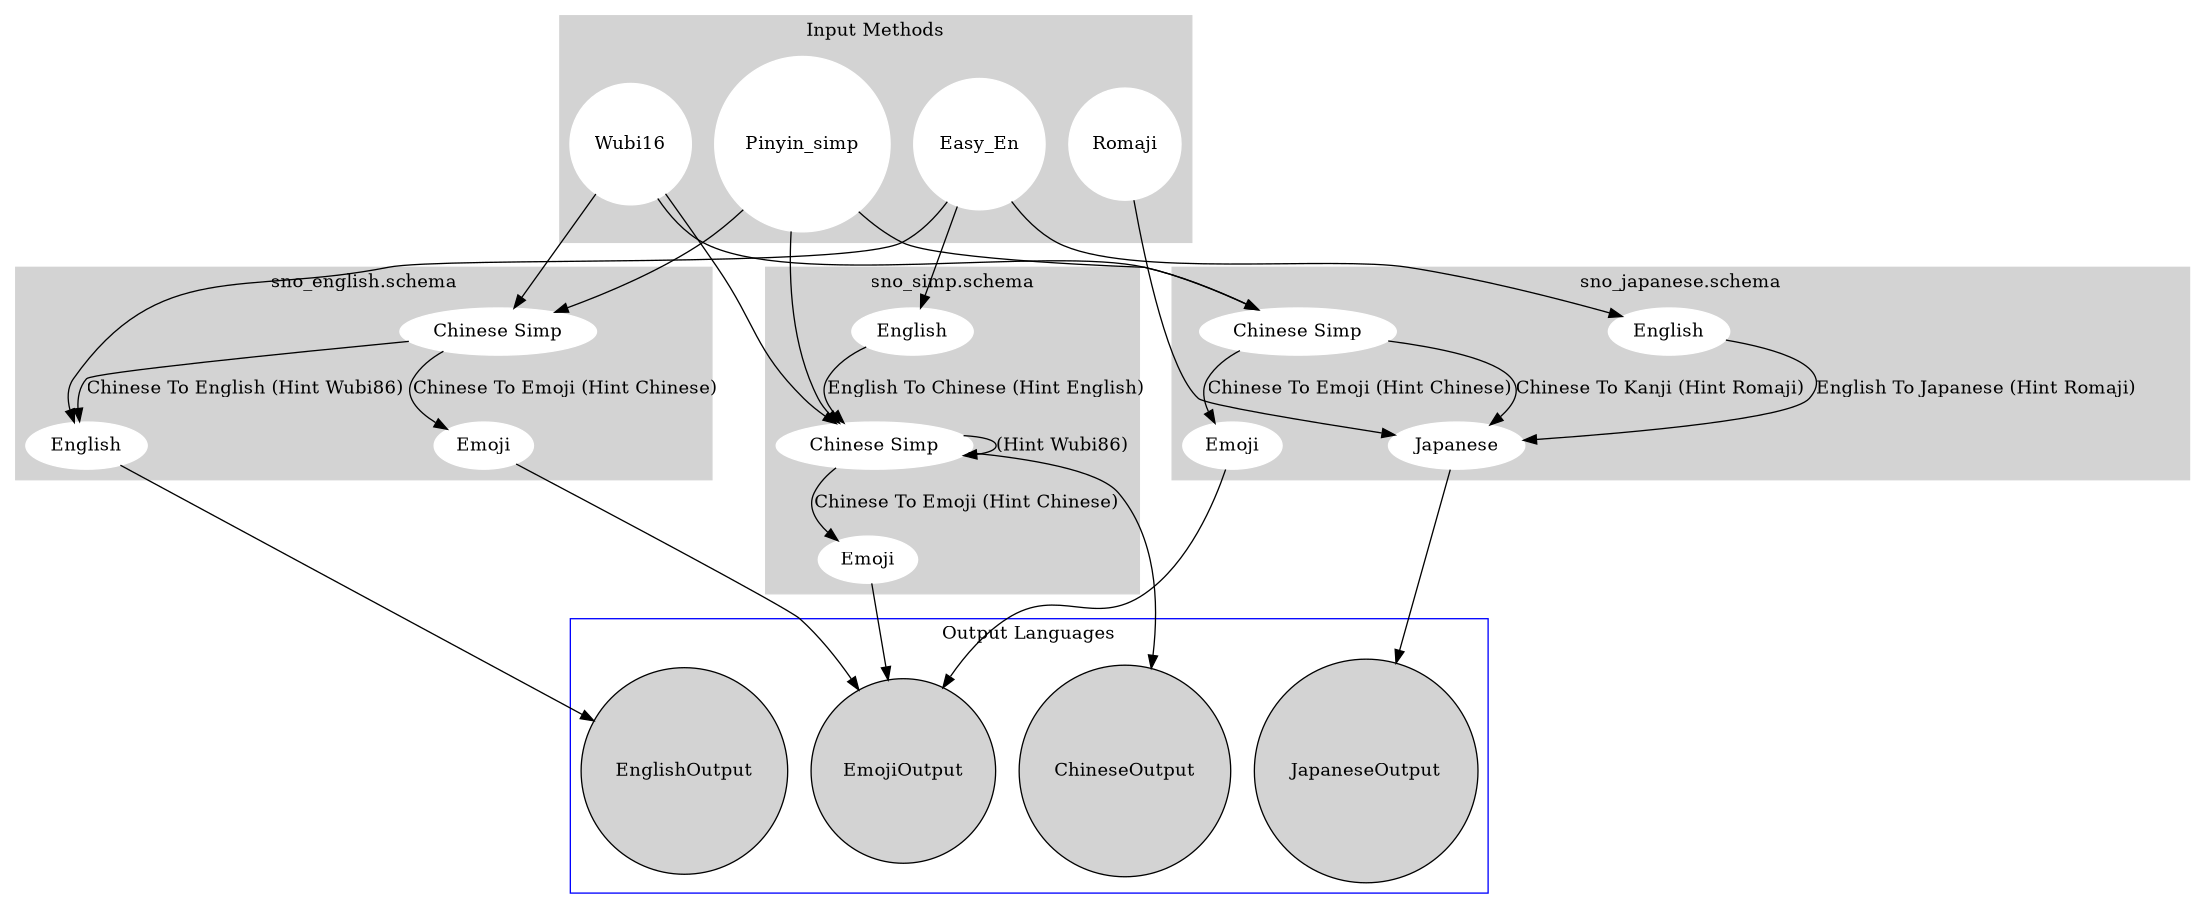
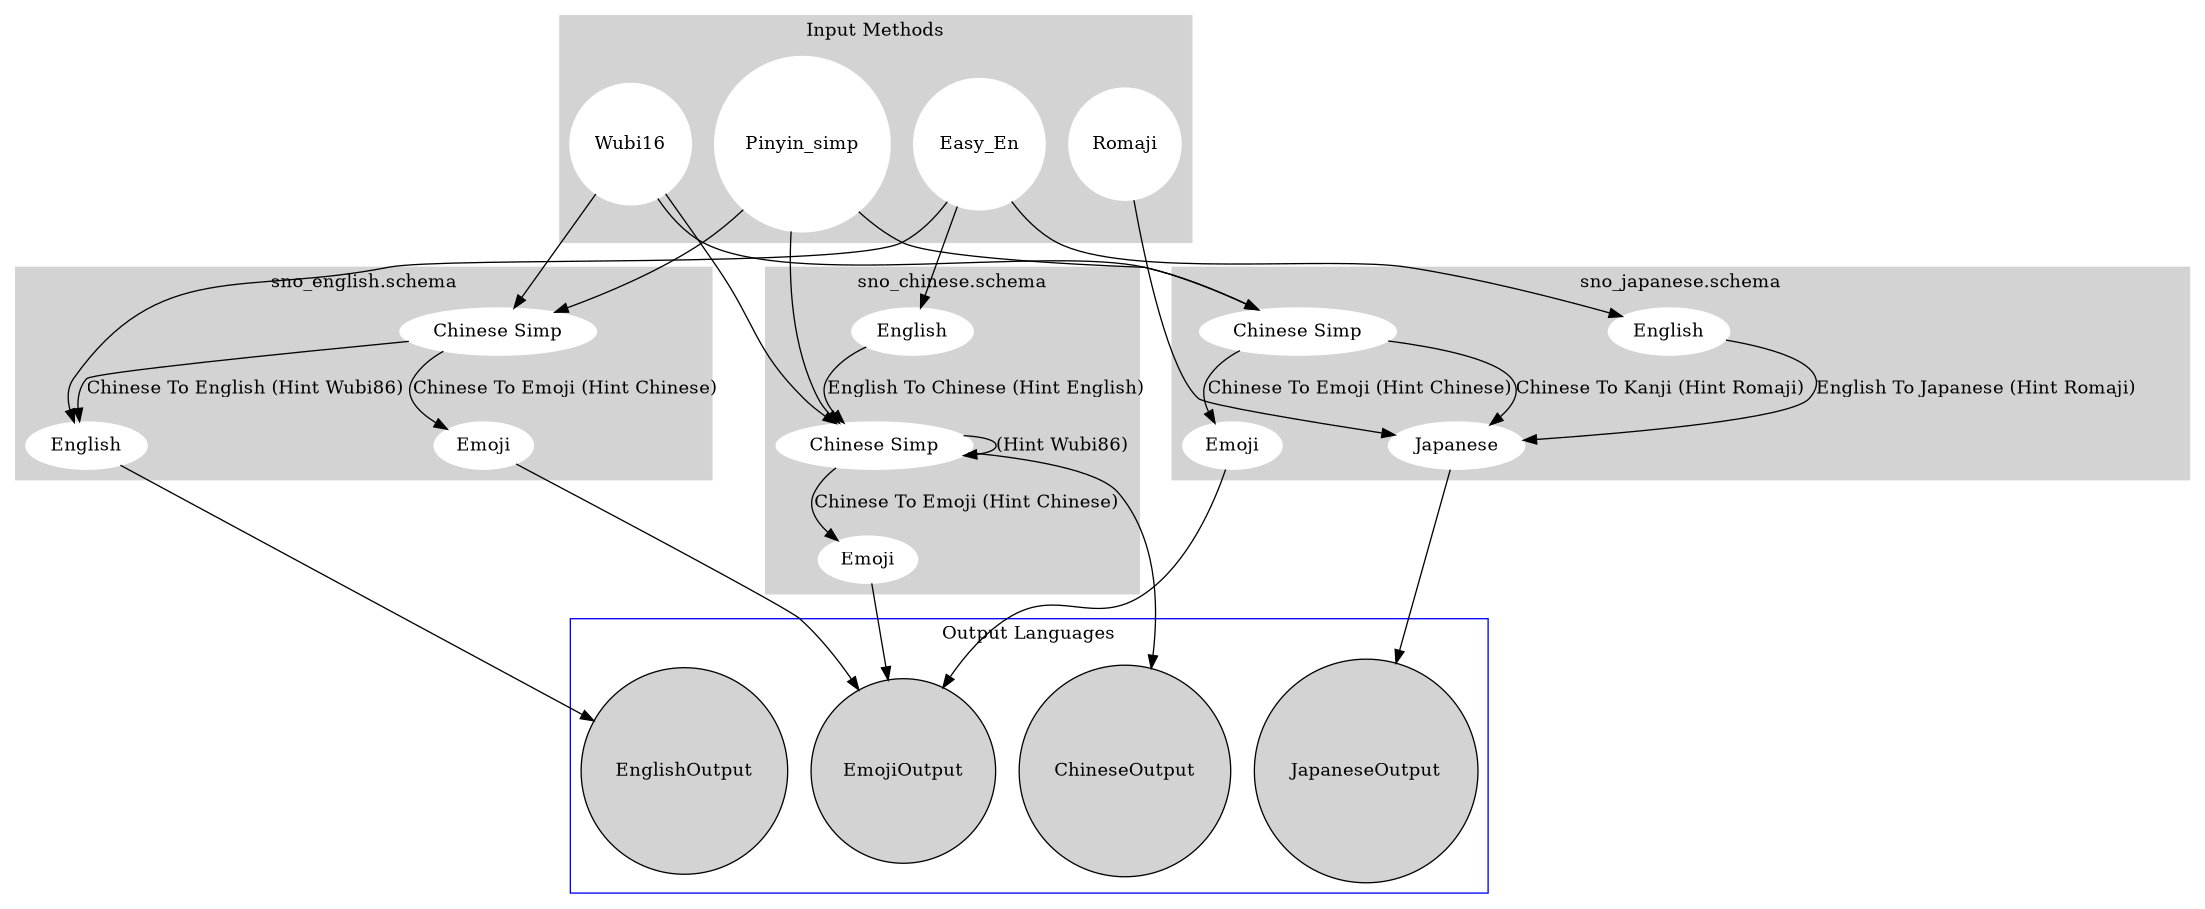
(953, 282) -> (953, 282)
